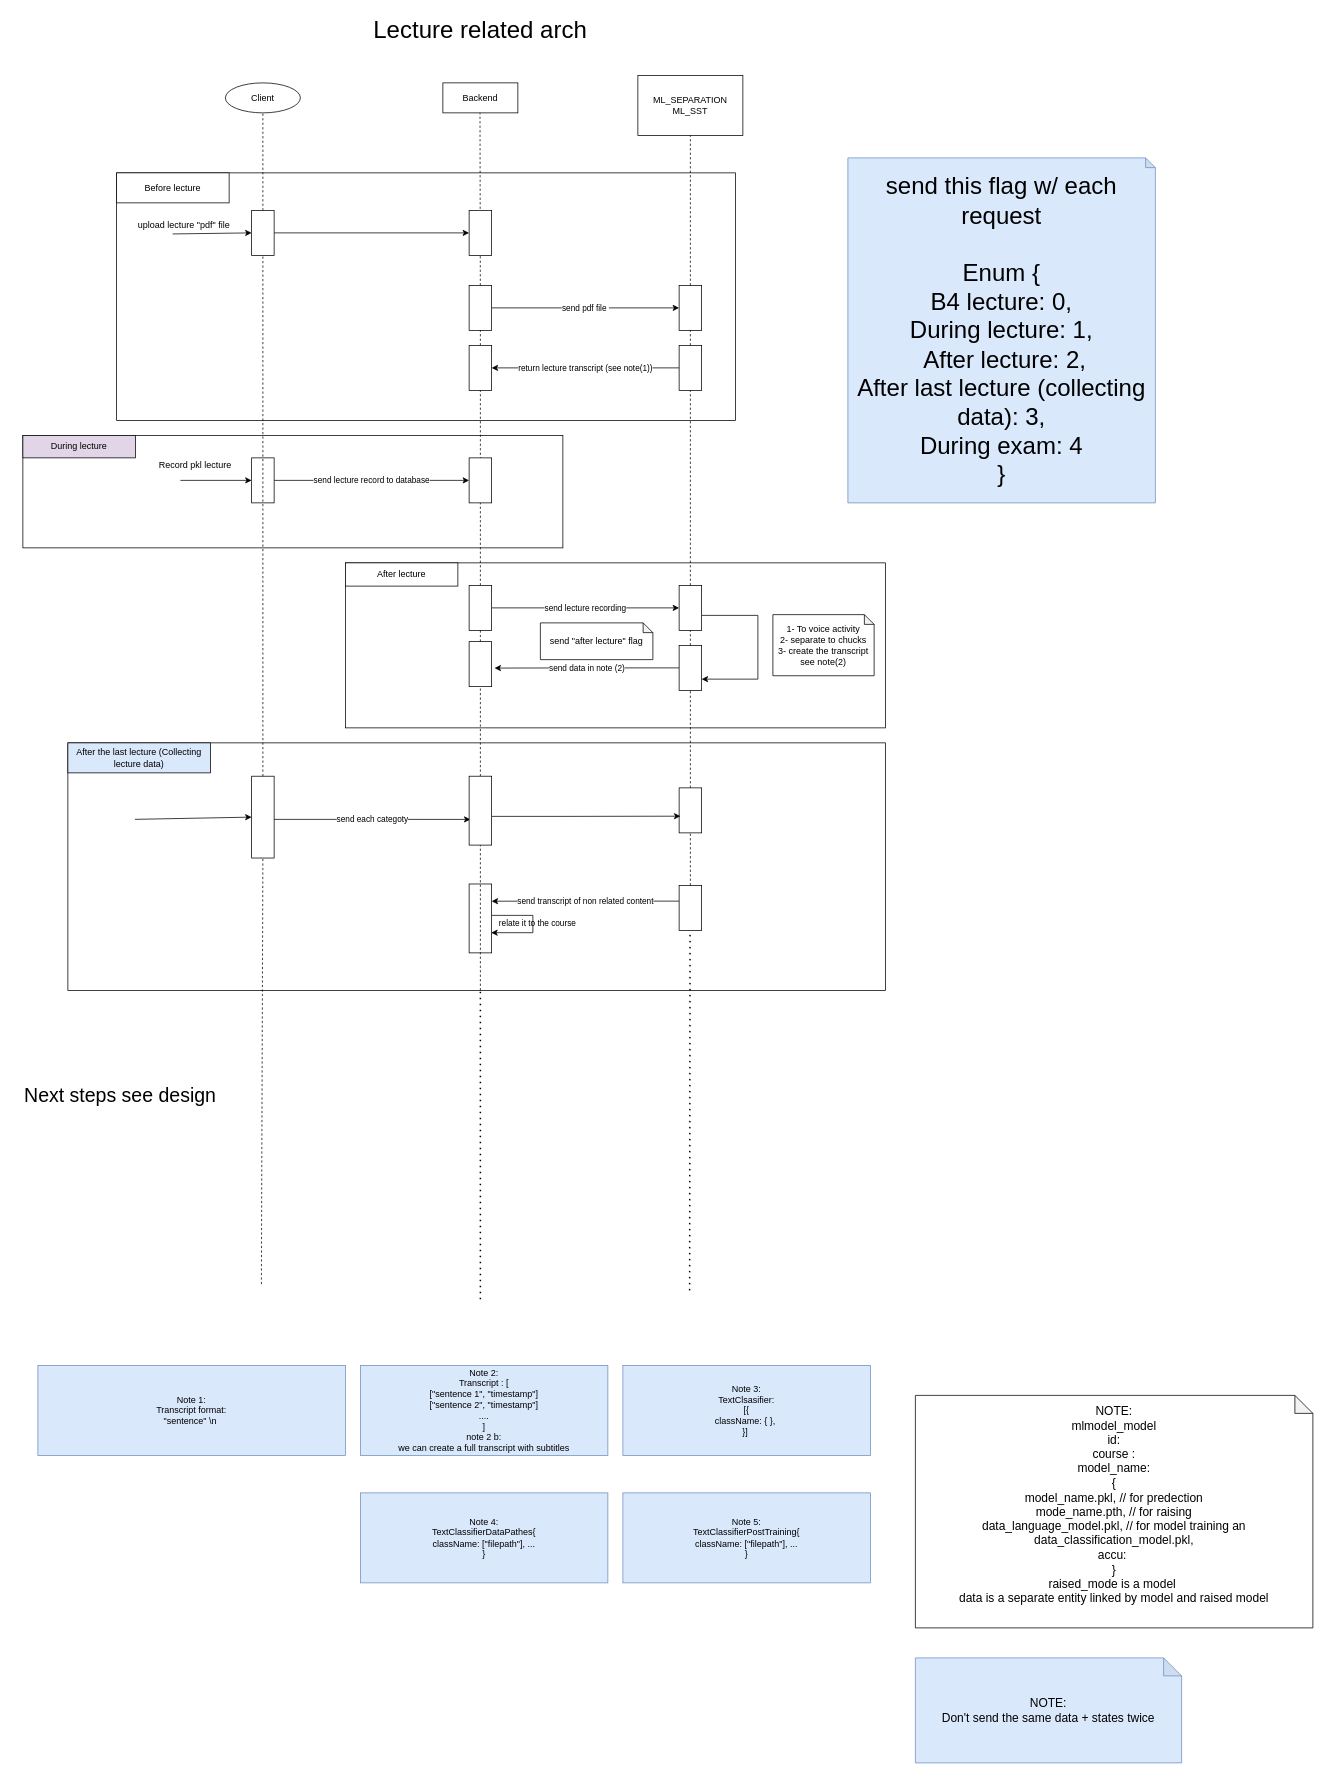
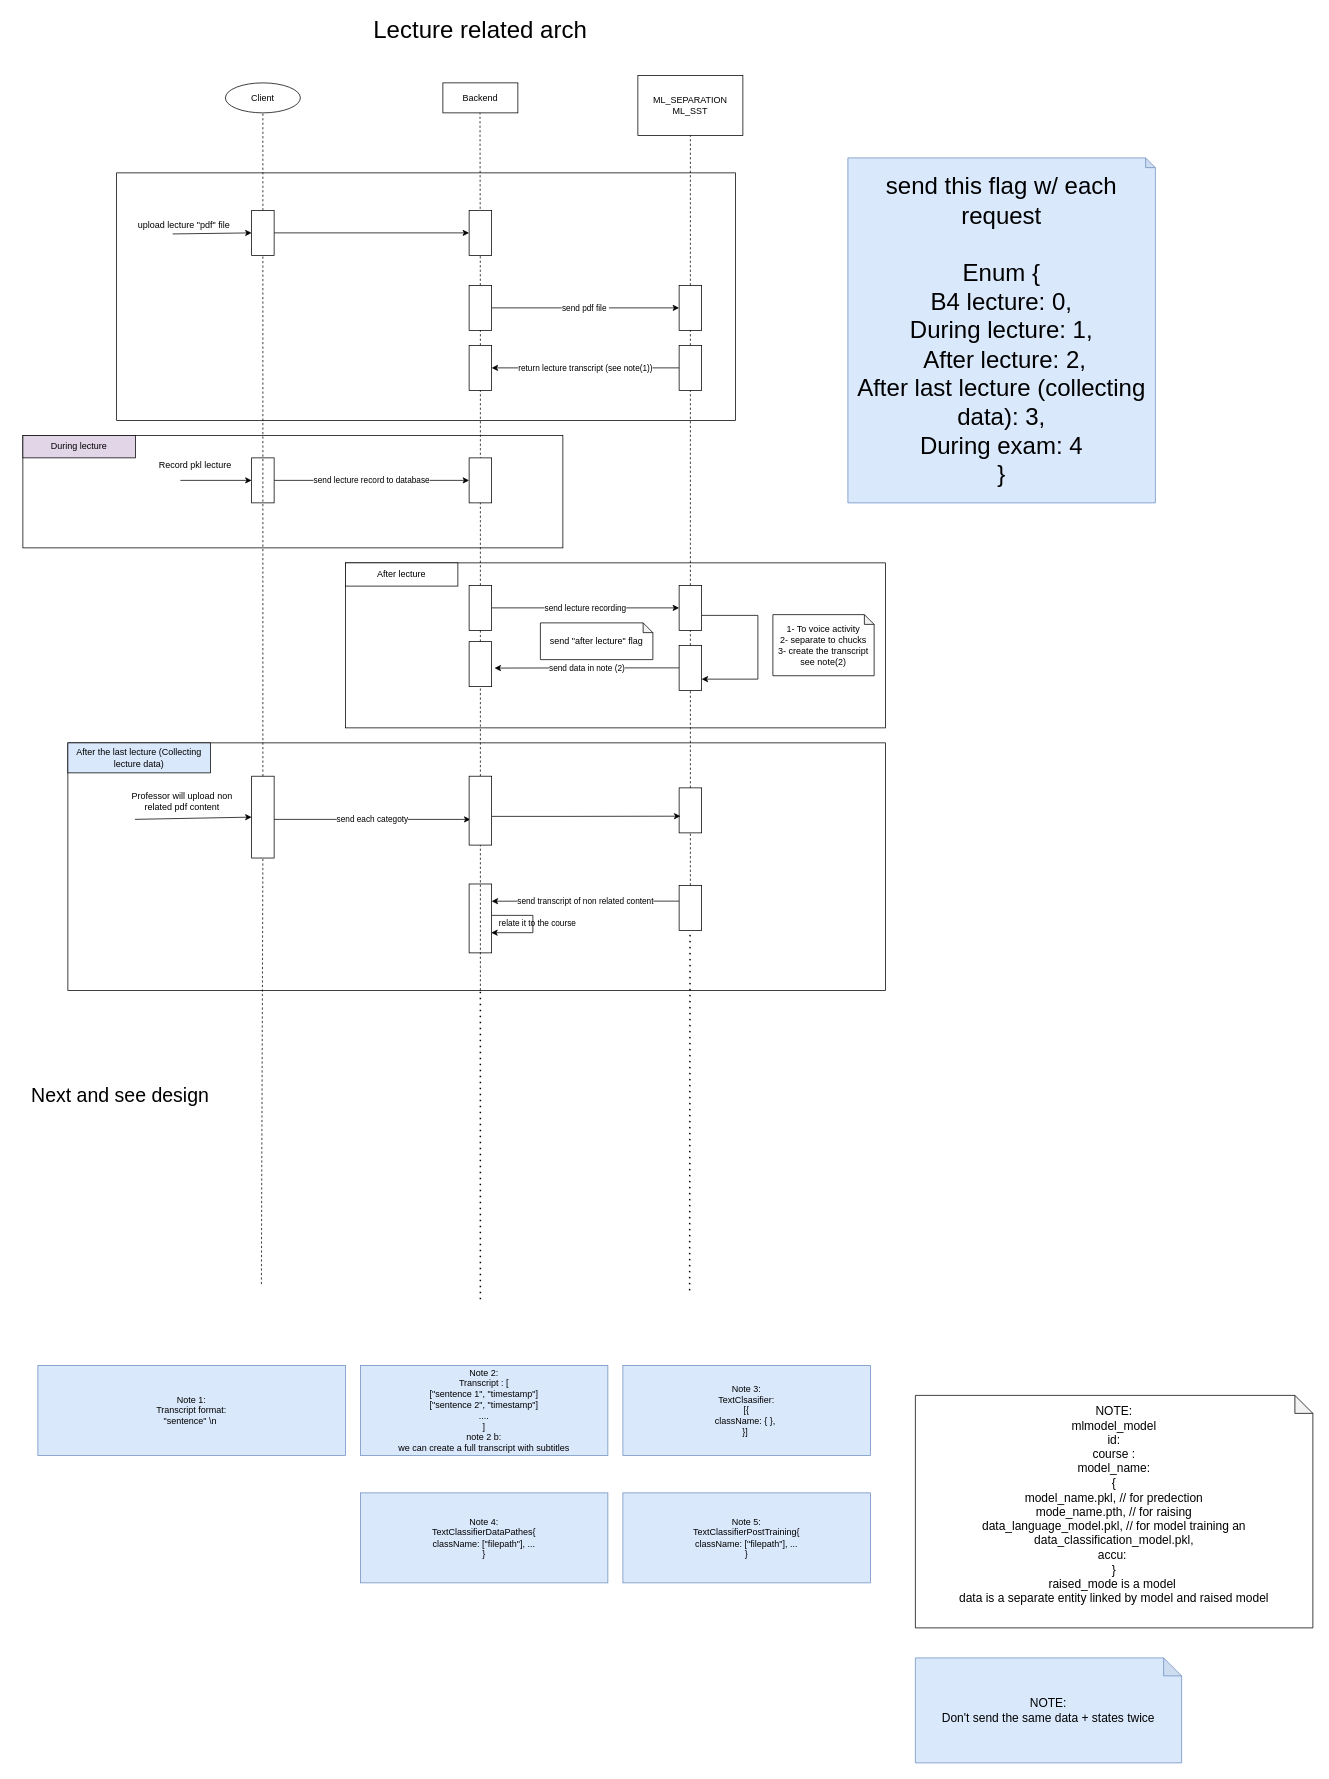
(173, 188) -> none
none -> (182, 802)
(120, 1095) -> (120, 1095)
